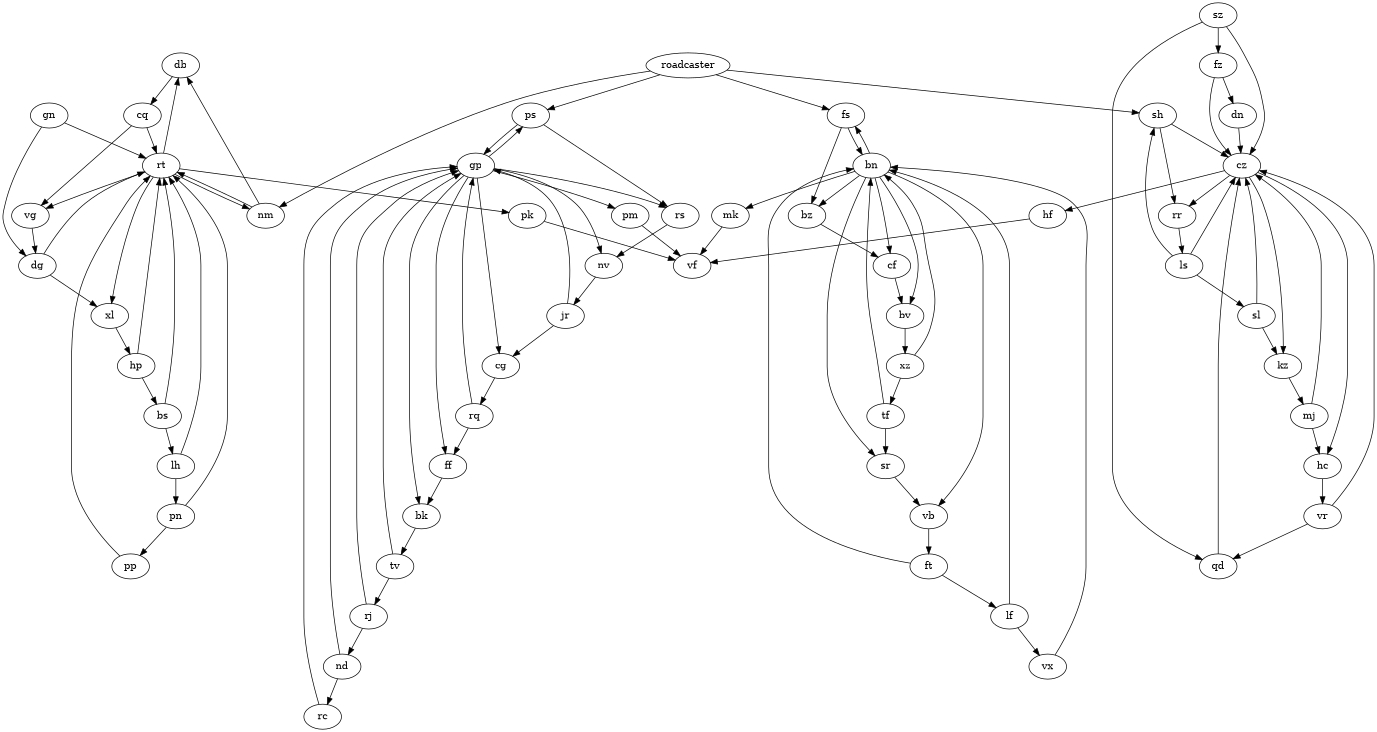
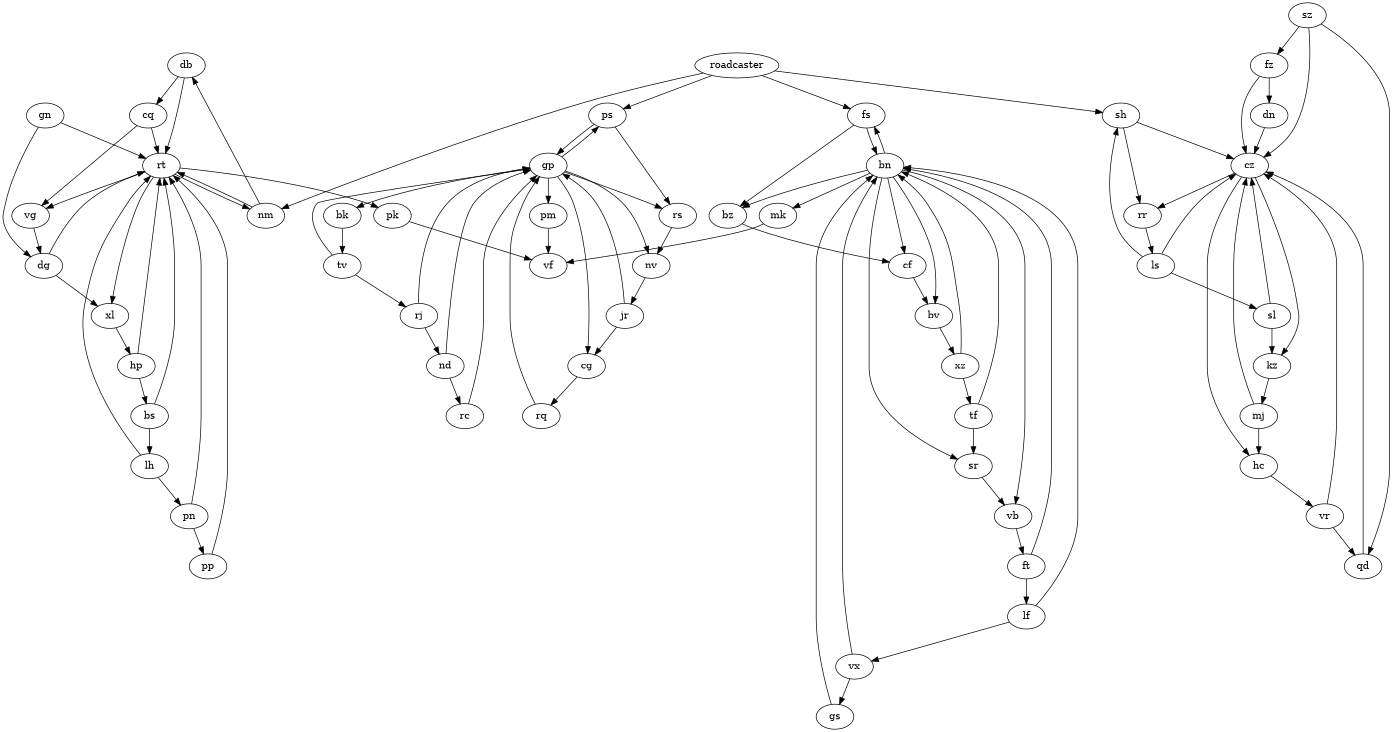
(170, 119) -> (177, 113)
(1048, 216) -> none
(448, 466) -> none
none -> (835, 717)
